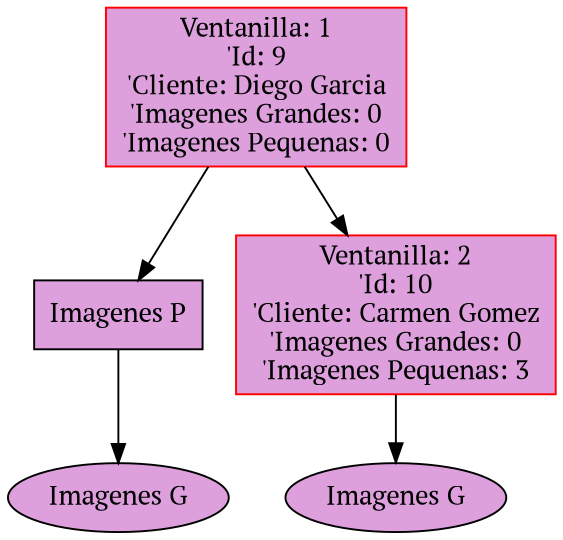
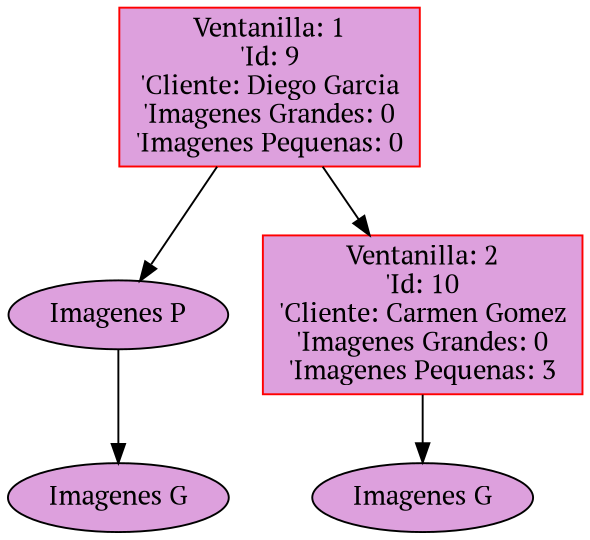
(118, 315) -> (118, 315)
